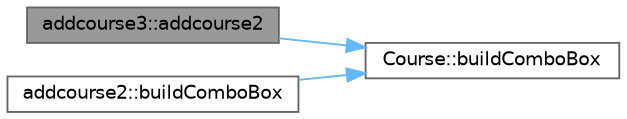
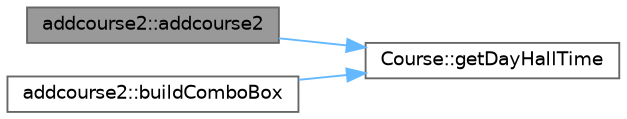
(153, 25) -> (153, 25)
(492, 61) -> (492, 61)
